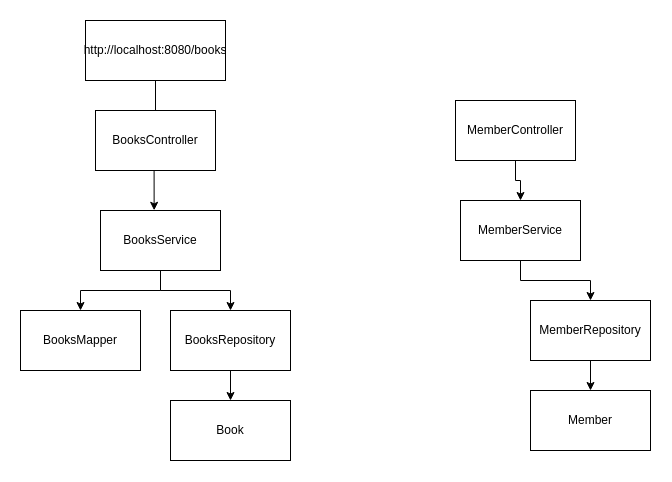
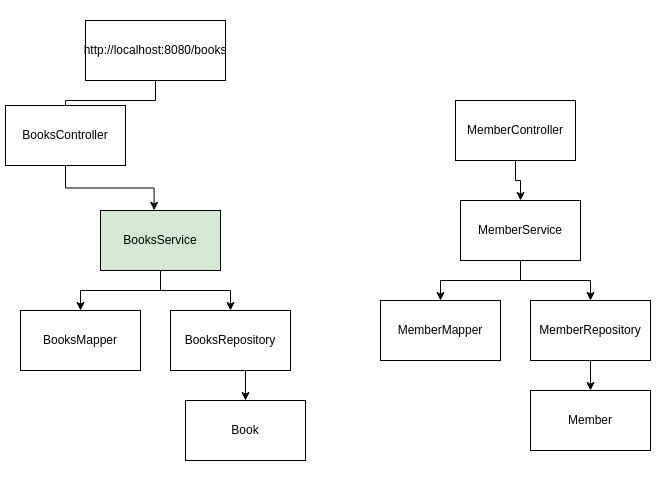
(156, 141) -> (66, 136)
(161, 241) -> (161, 241)
none -> (474, 281)
none -> (441, 331)
(231, 431) -> (246, 431)
